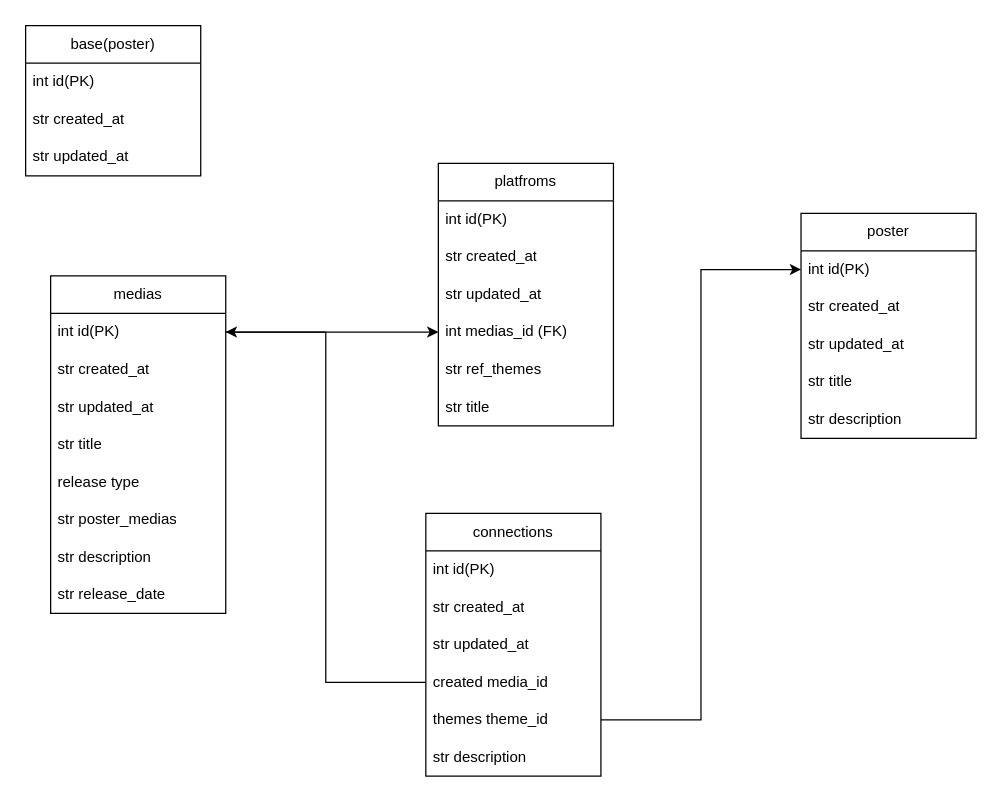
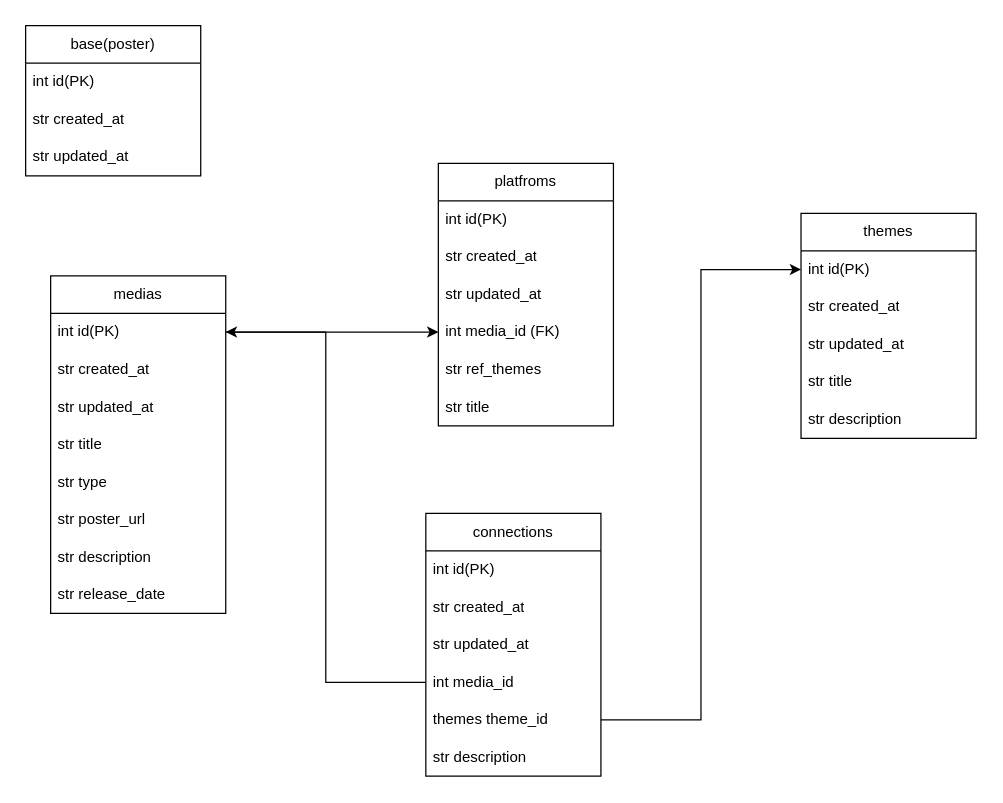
(888, 232) -> (888, 232)
(511, 332) -> (507, 332)
(105, 482) -> (90, 482)
(126, 519) -> (113, 519)
(494, 682) -> (476, 682)
